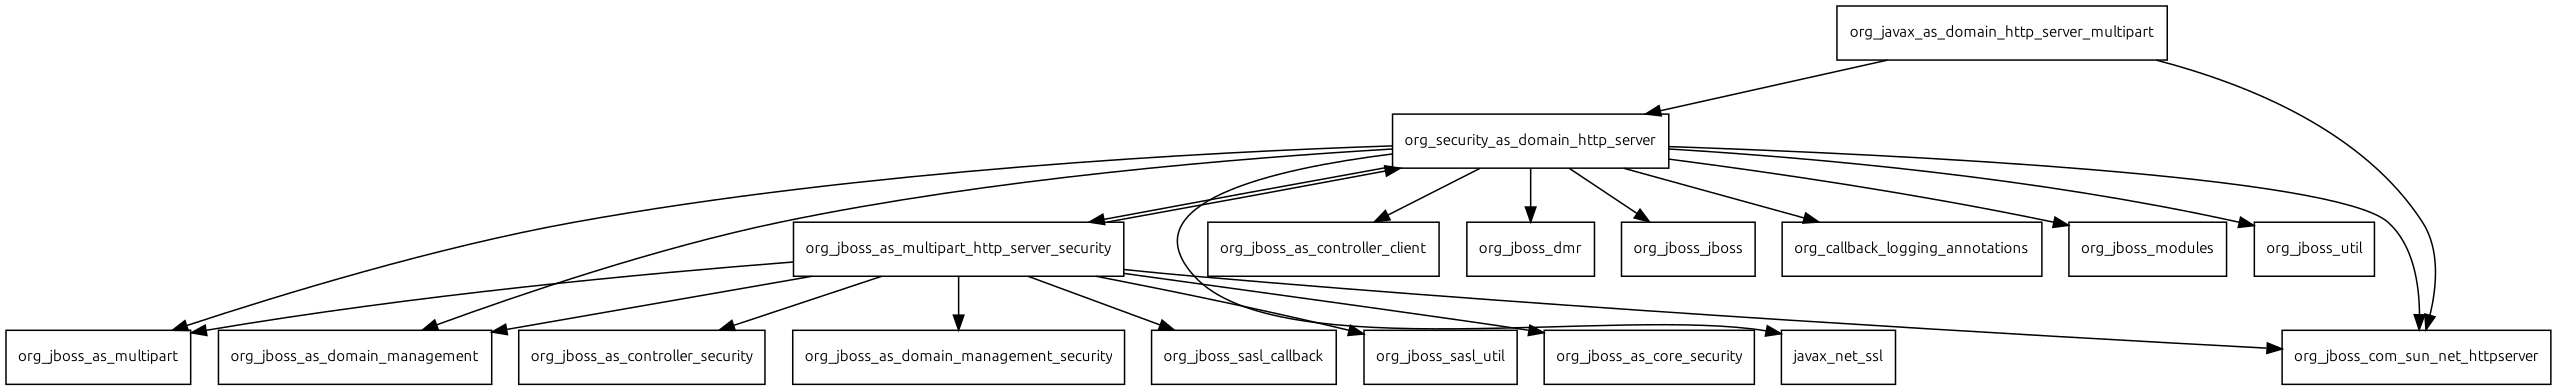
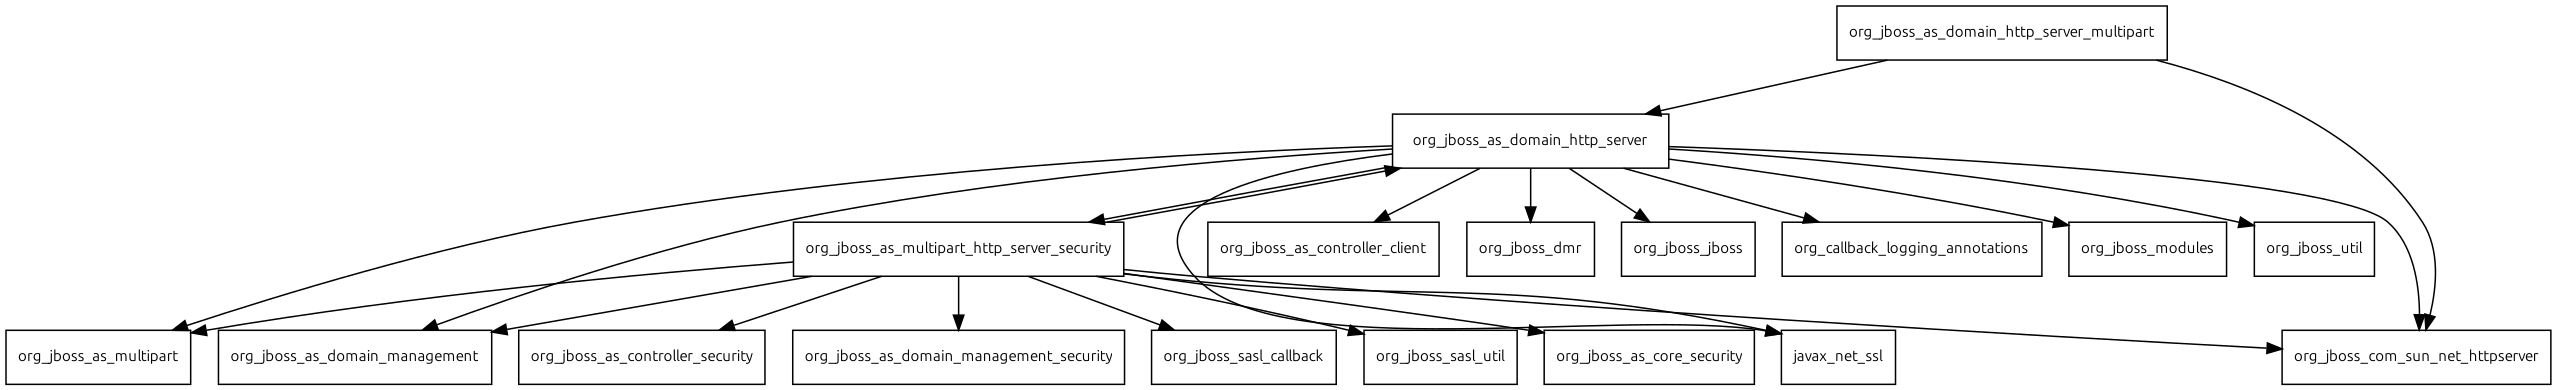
(2002, 33) -> (2002, 33)
(1531, 141) -> (1531, 141)
none -> (1446, 293)
